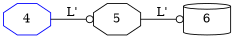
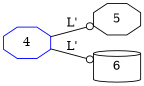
(158, 19) -> (68, 54)
